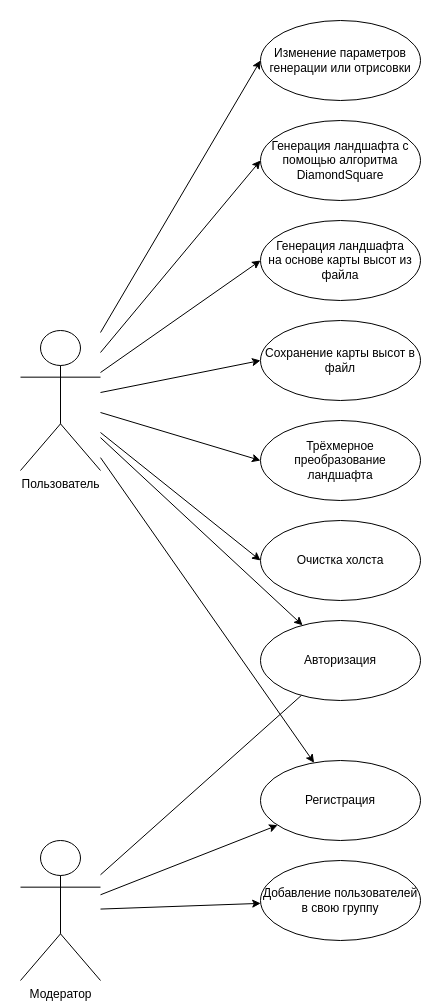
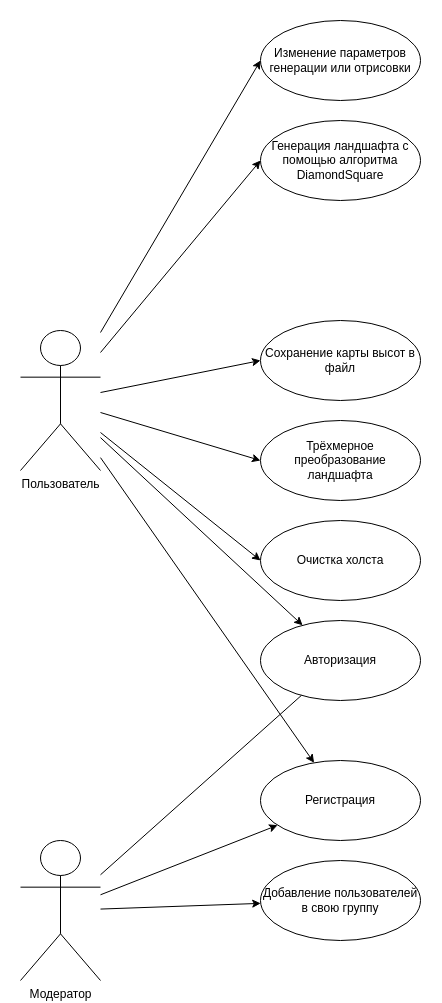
(341, 261) -> none
(178, 318) -> none
